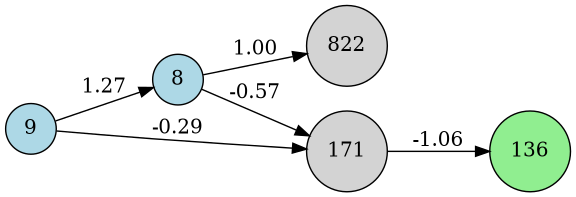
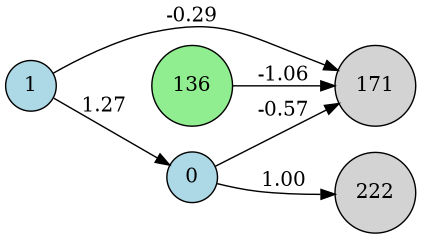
(347, 46) -> (375, 193)
(178, 80) -> (192, 177)
(31, 129) -> (31, 86)
(432, 151) -> (277, 86)
